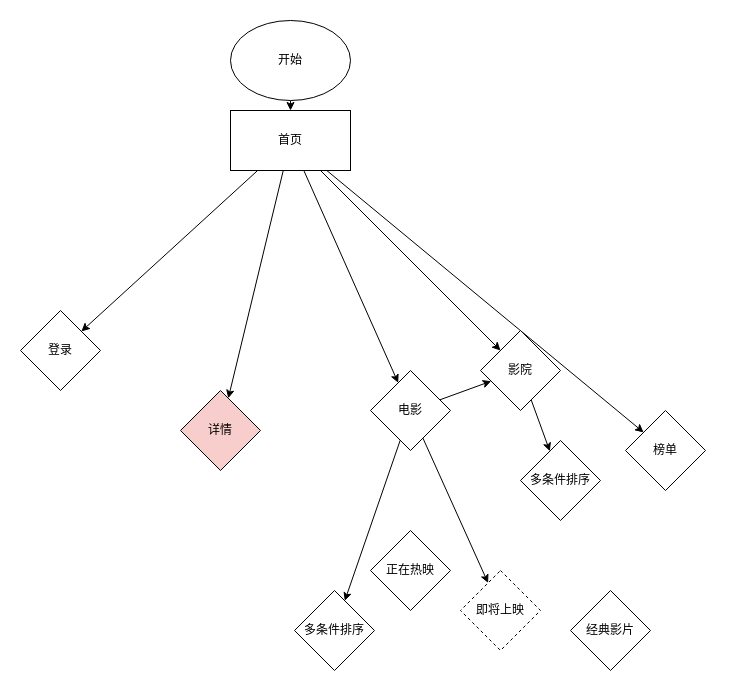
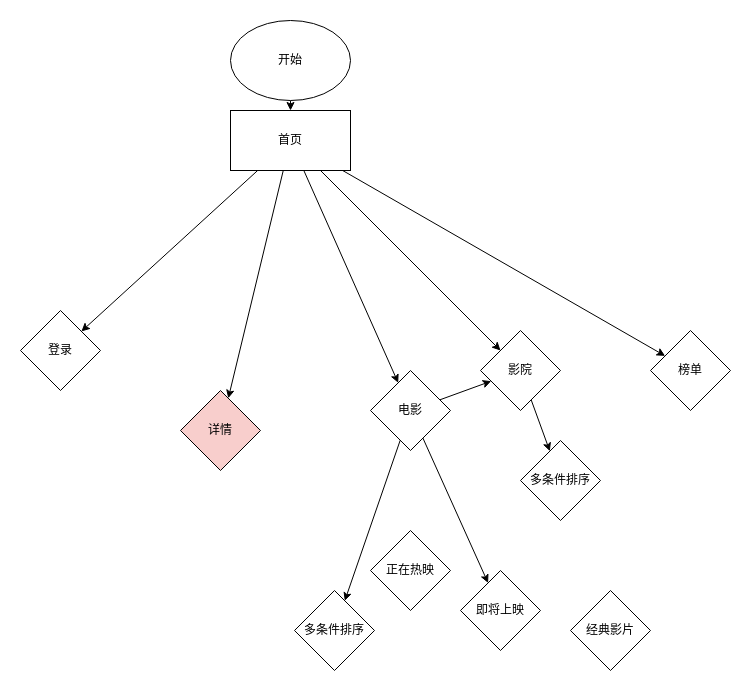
(666, 451) -> (691, 371)
(501, 611) -> (501, 611)
